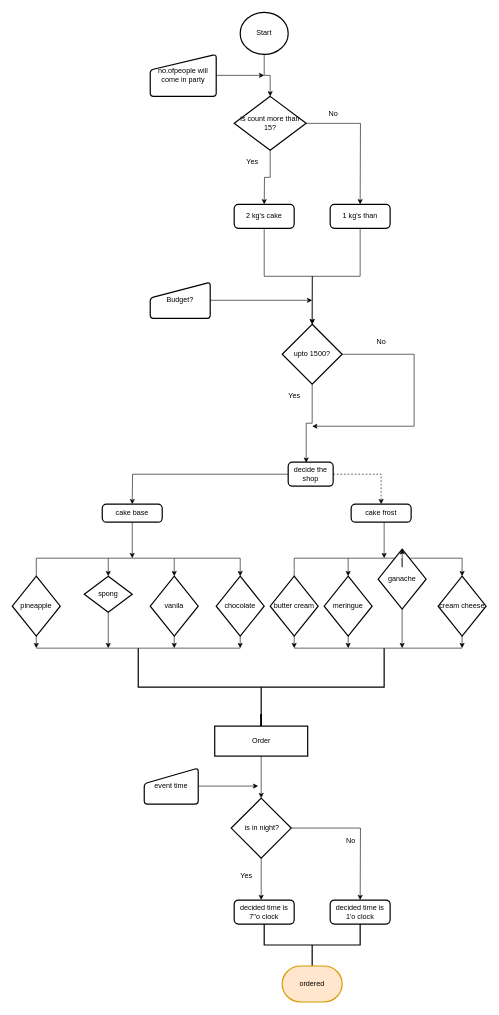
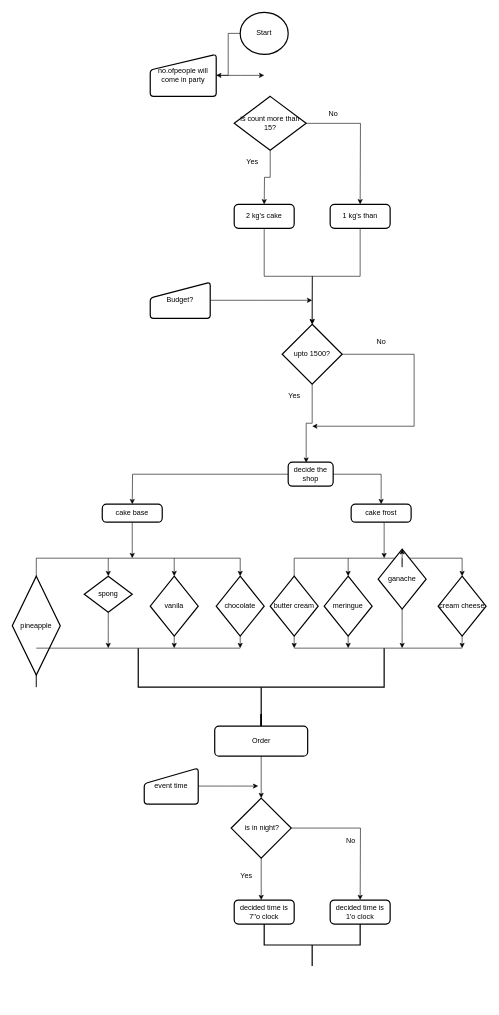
(267, 75) -> (228, 47)
(369, 474) -> (369, 474)
(36, 606) -> (36, 626)
(261, 741) -> (261, 741)
(312, 984) -> none
